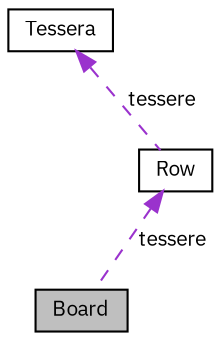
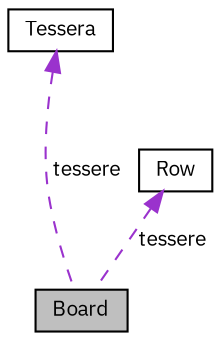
(125, 109) -> (47, 183)
